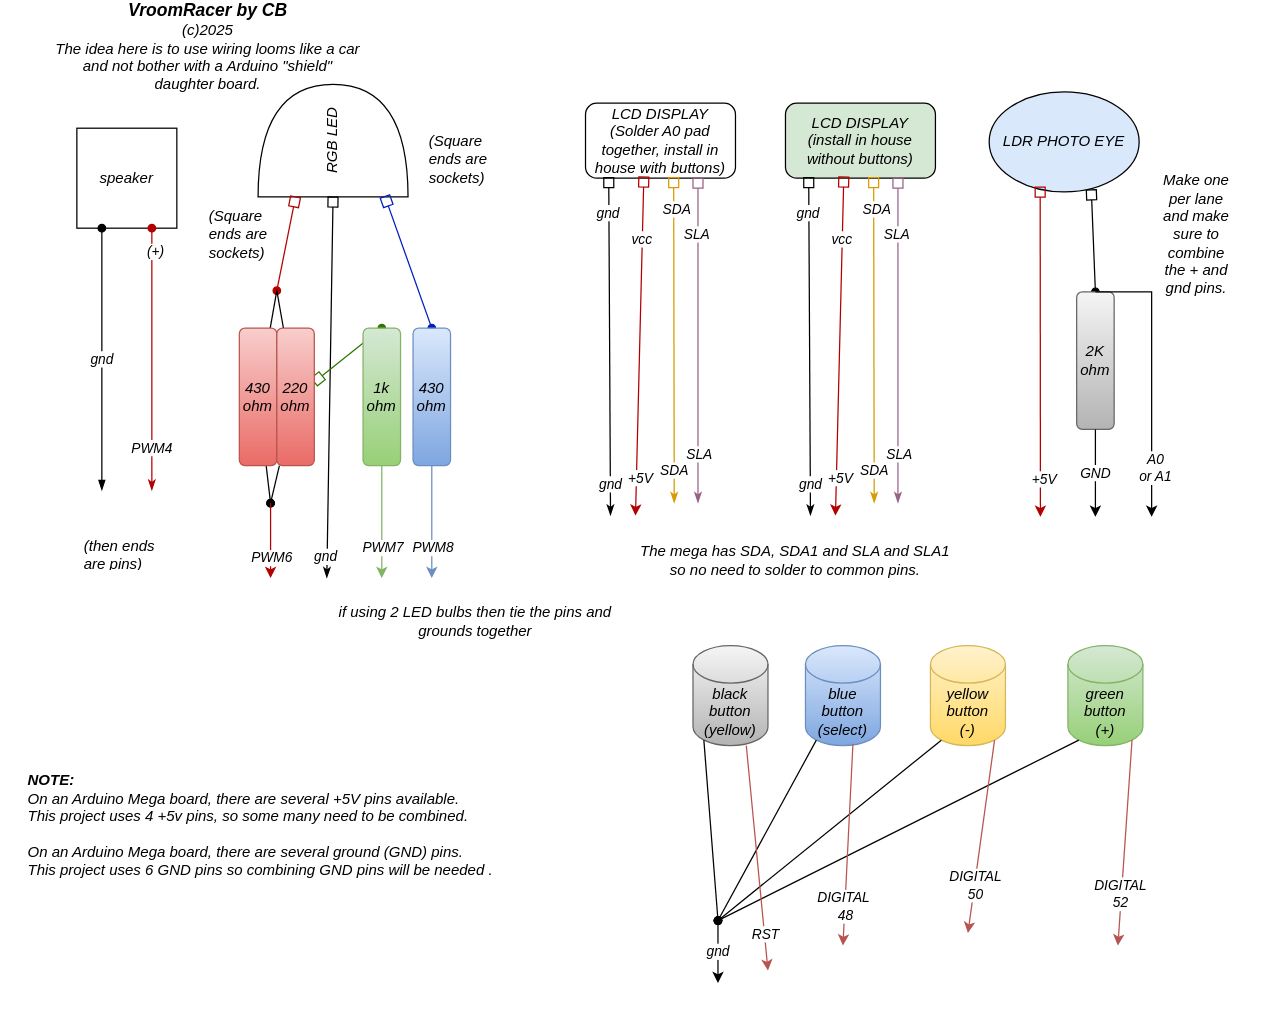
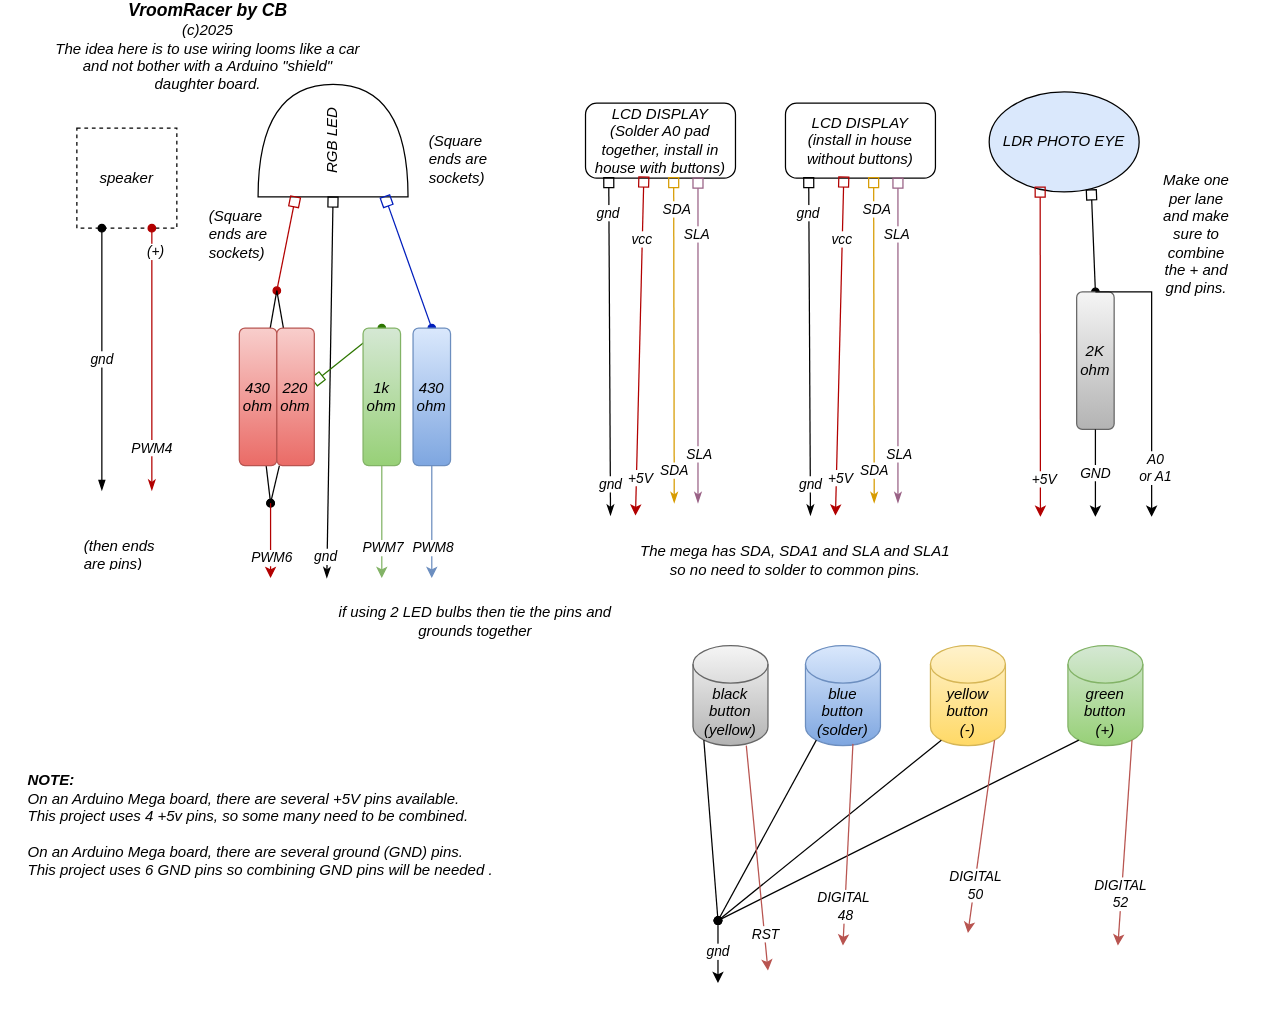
(861, 141) -> (861, 141)
(127, 178) -> (127, 178)
(843, 712) -> (843, 712)
